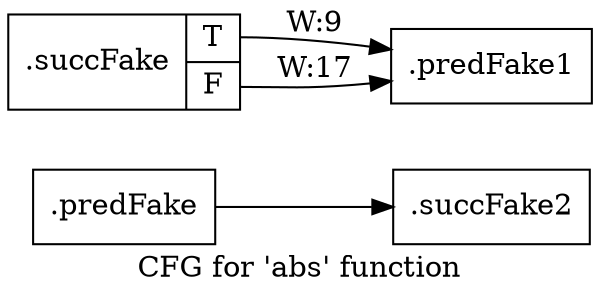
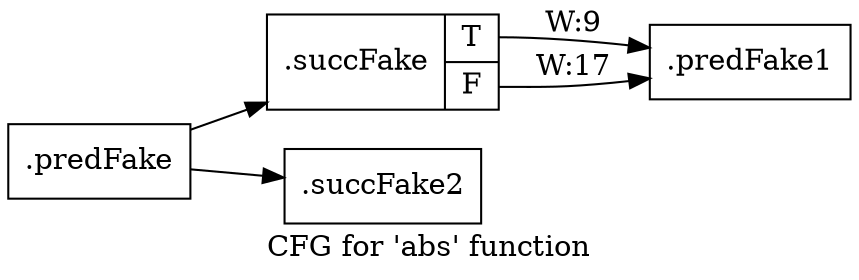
none -> (219, 120)
